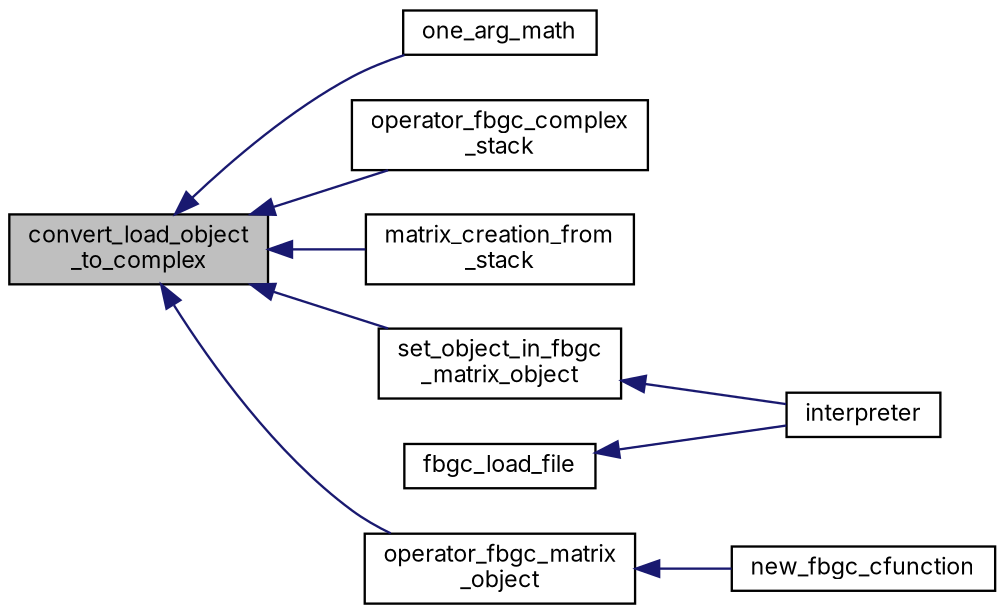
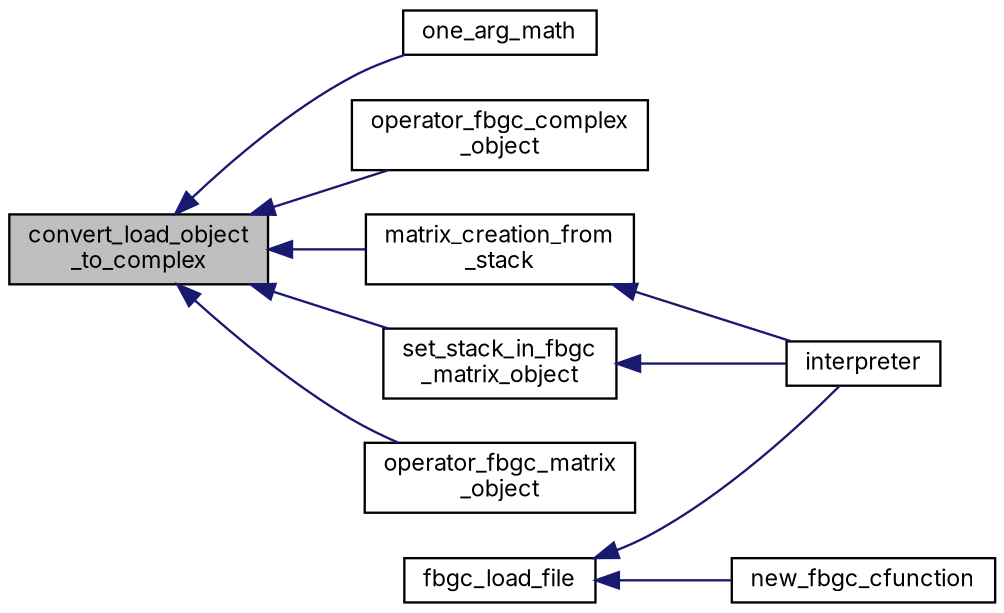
(500, 135) -> (500, 135)
none -> (713, 316)
(500, 364) -> (500, 364)
(696, 569) -> (676, 580)
